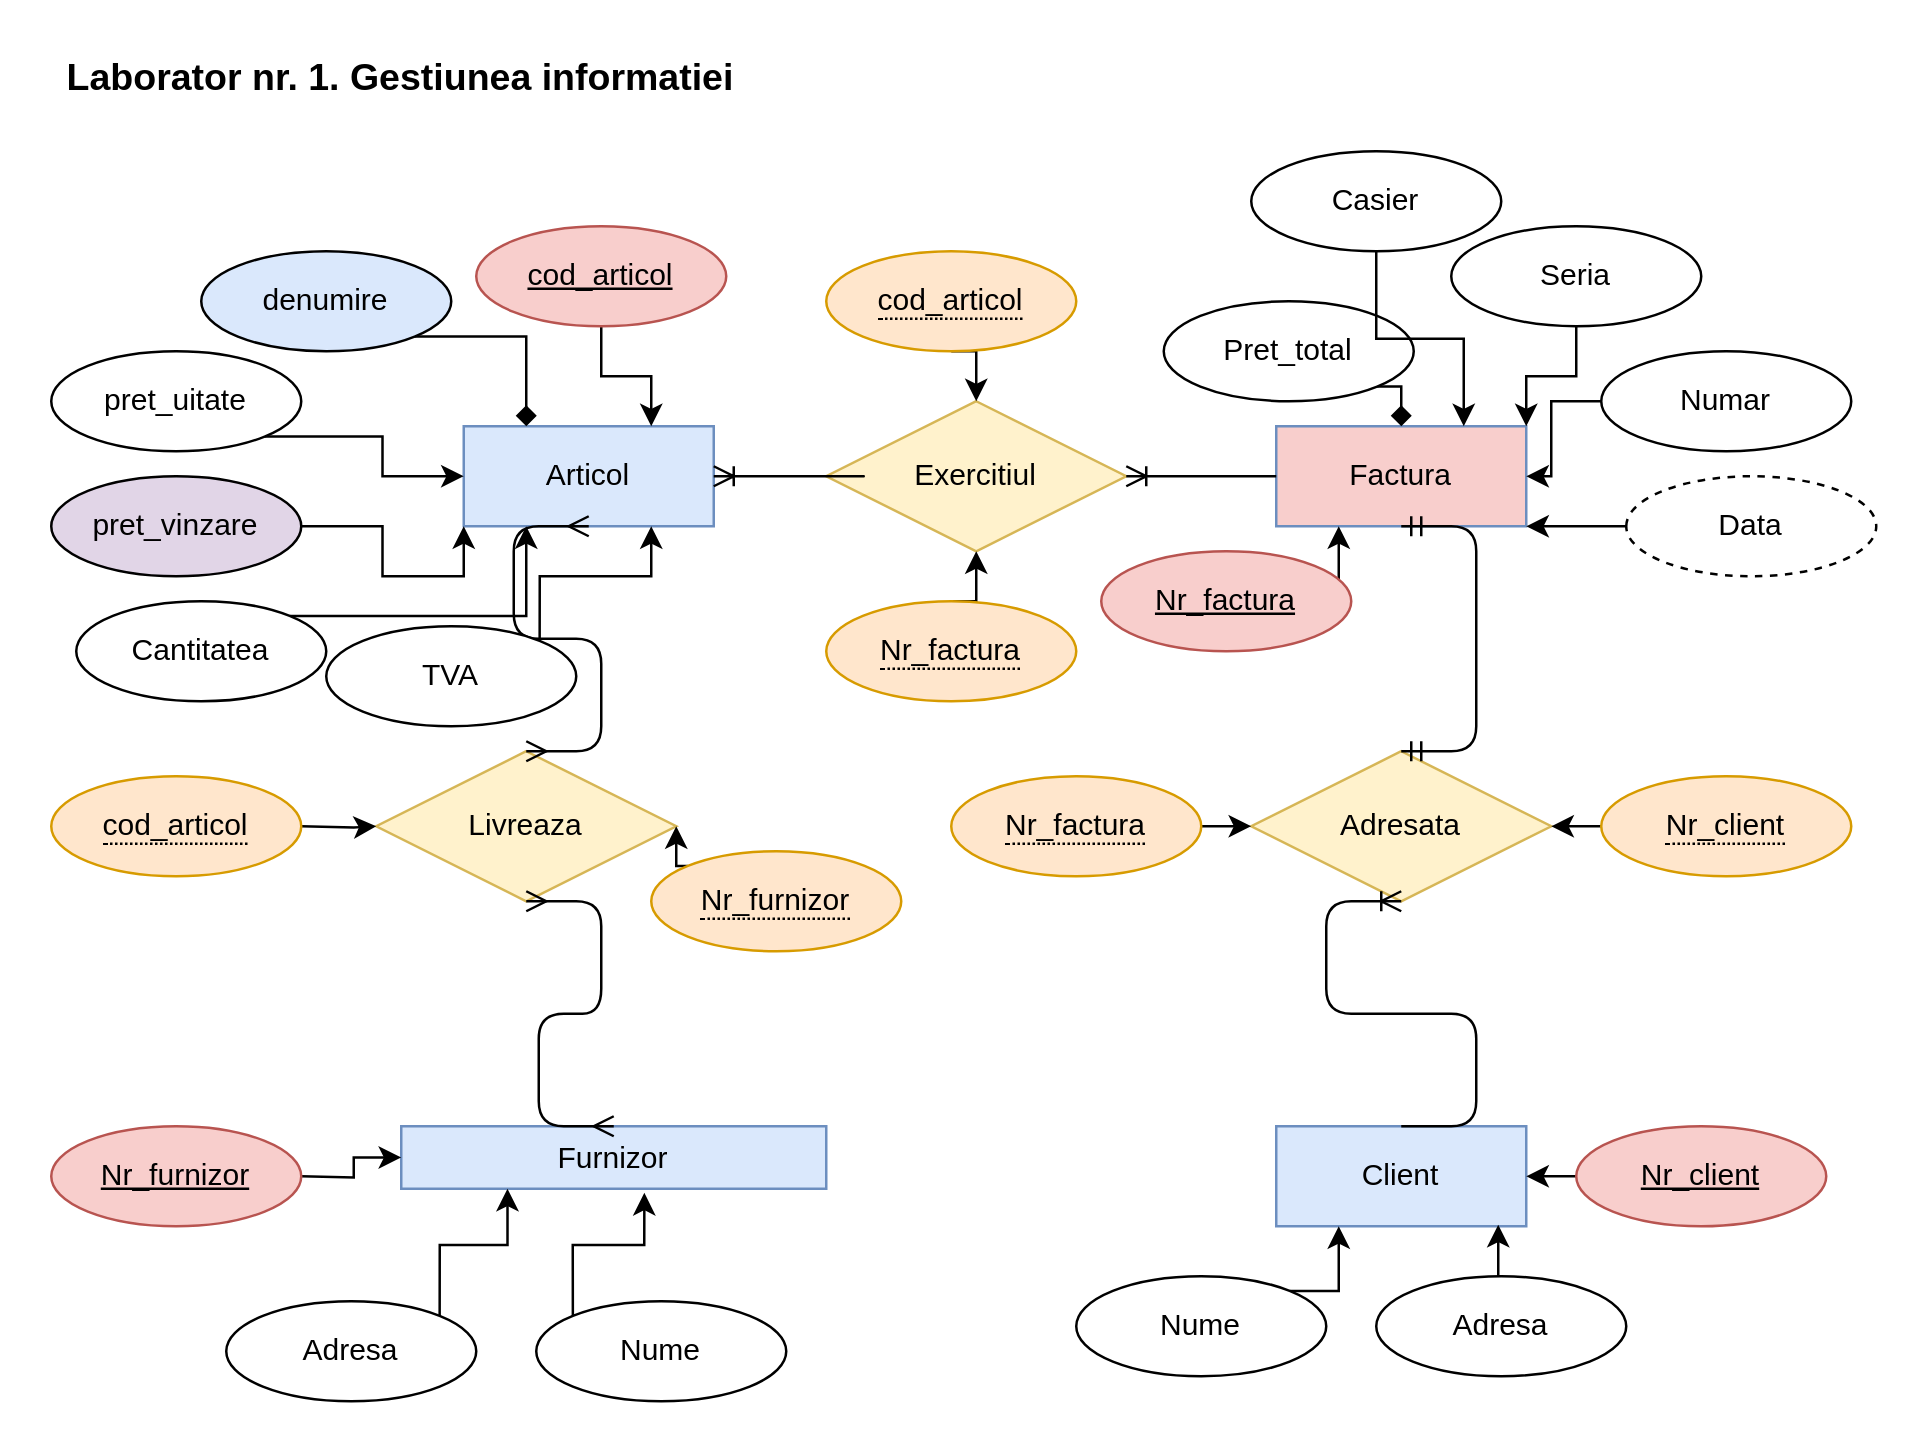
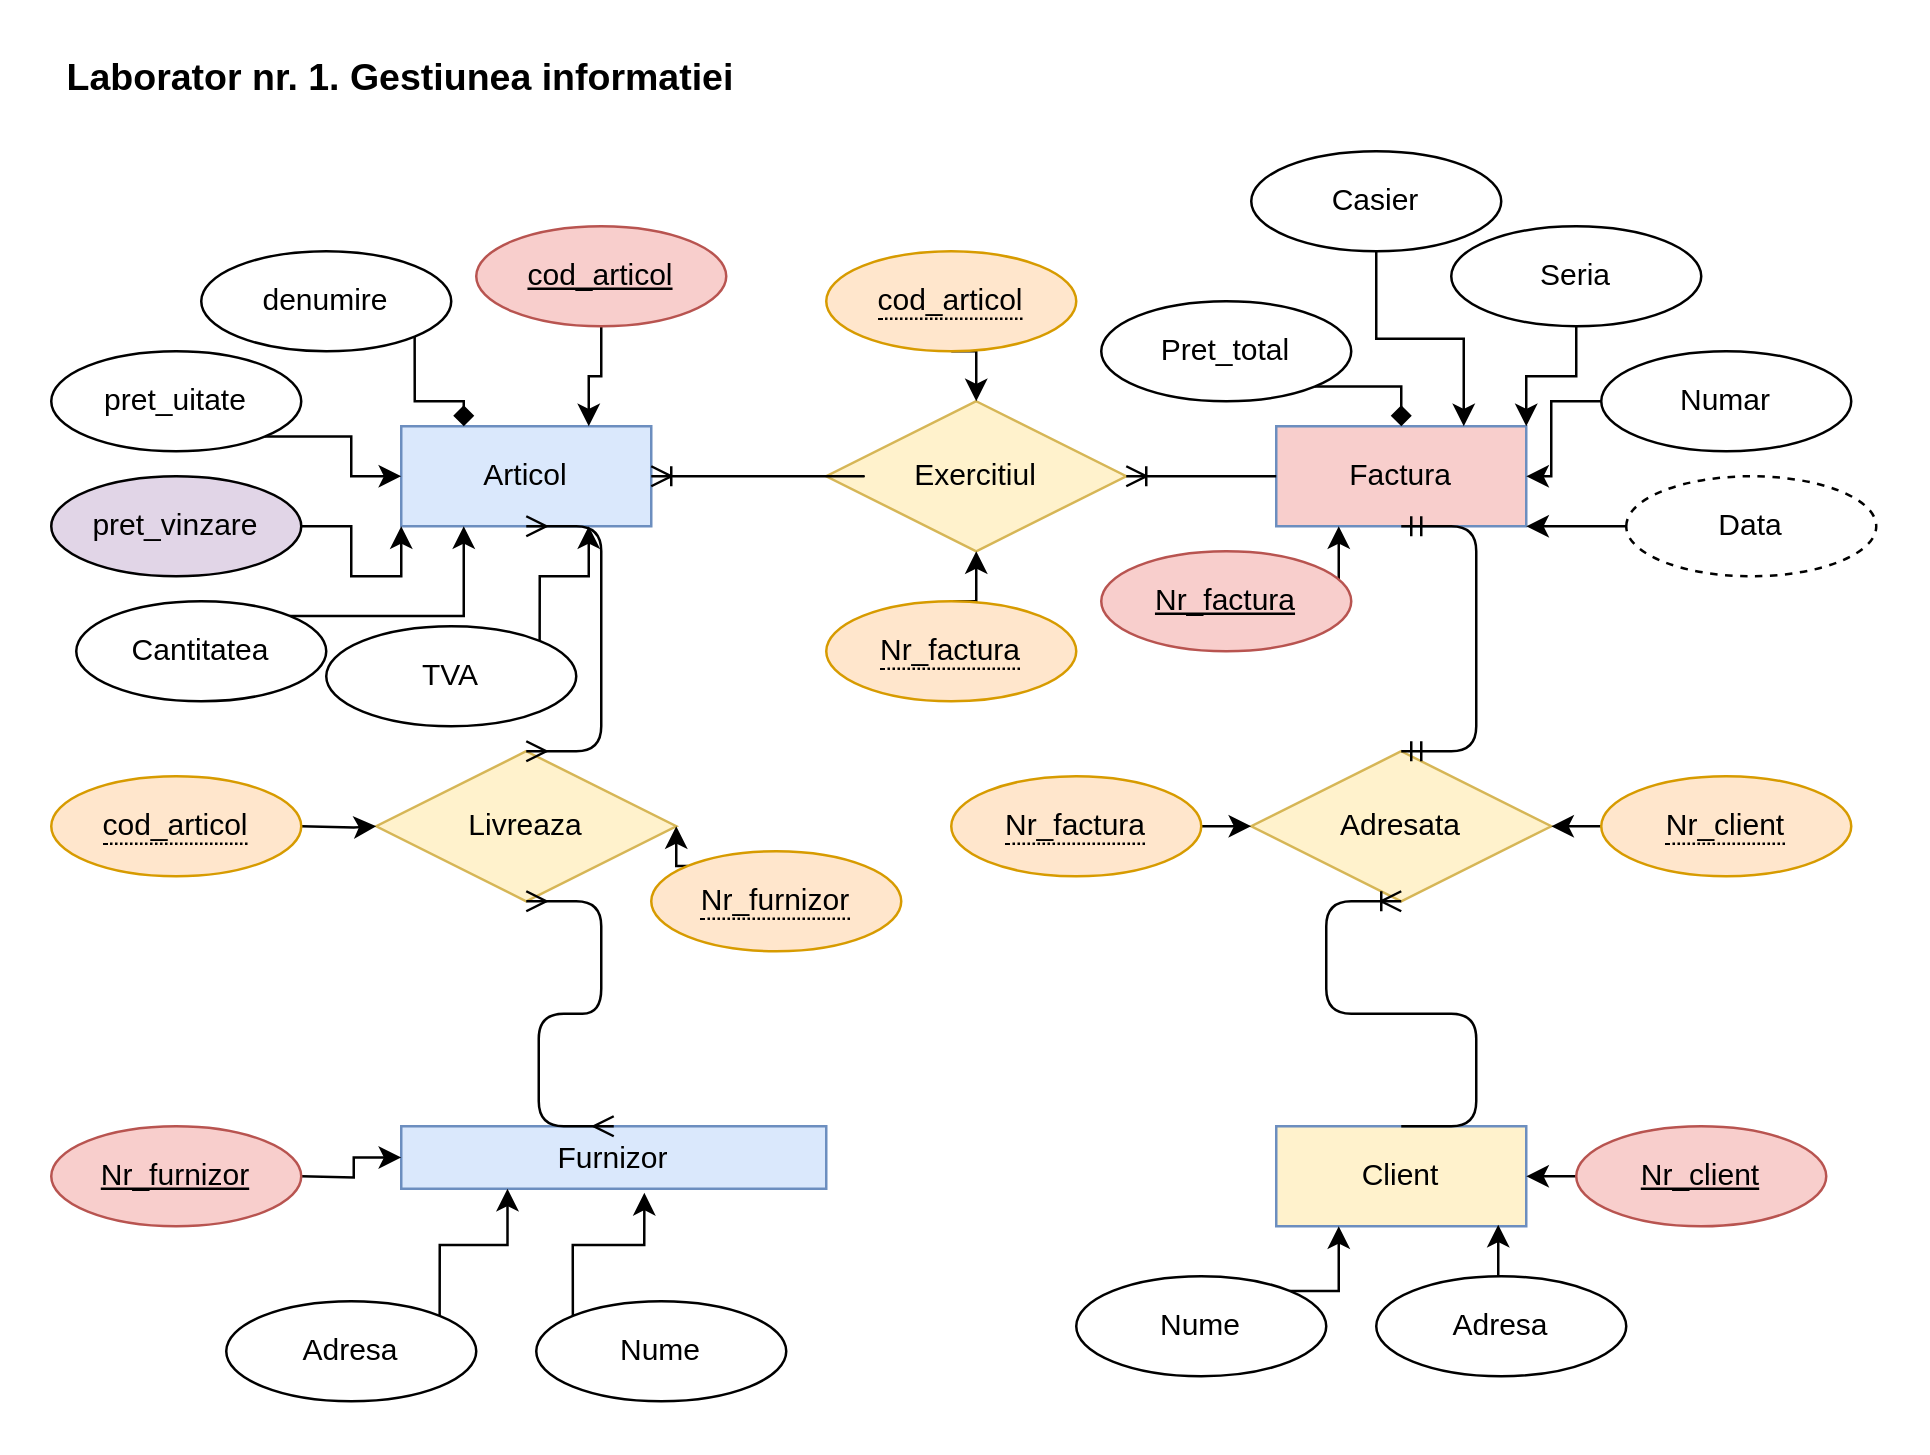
(326, 301) -> (326, 301)
(1289, 351) -> (1226, 351)
(589, 476) -> (526, 476)
(1401, 1176) -> (1401, 1176)
